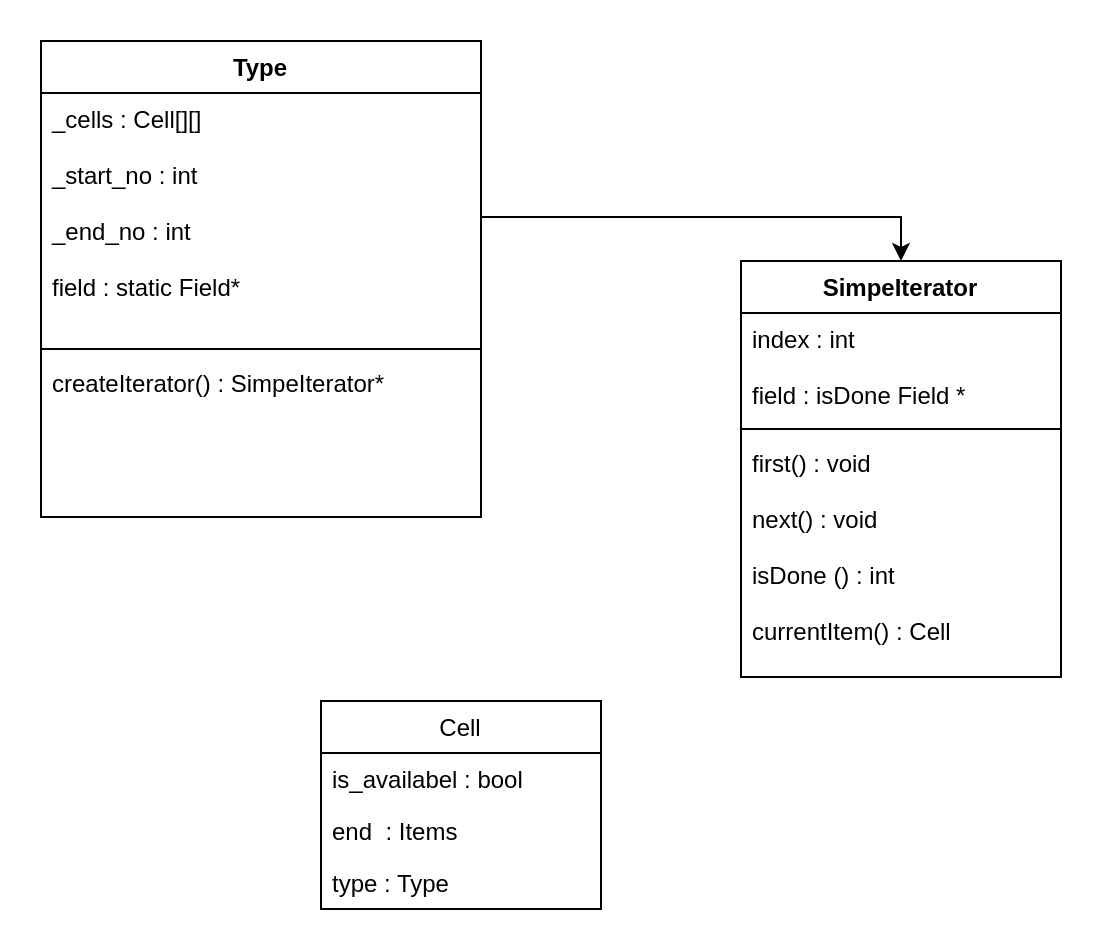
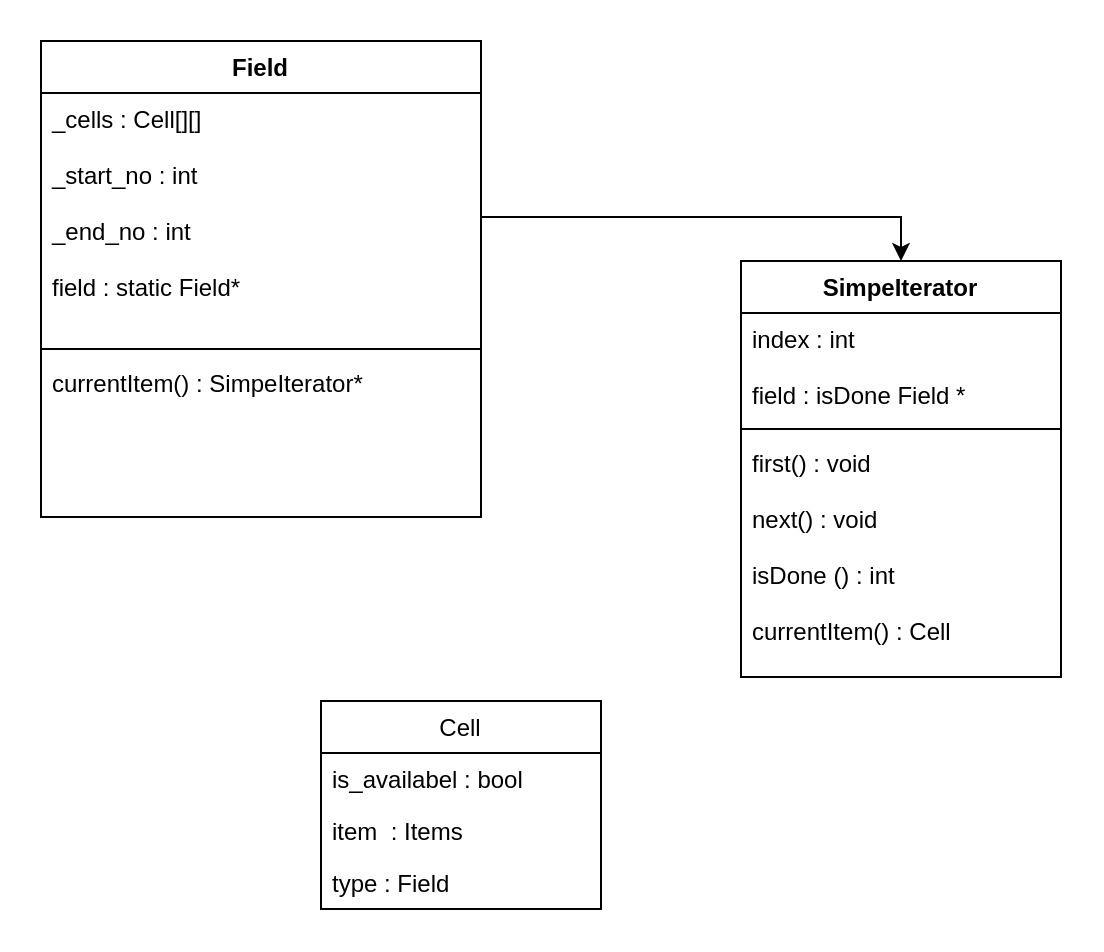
(260, 68) -> (260, 68)
(261, 384) -> (241, 384)
(403, 832) -> (407, 832)
(397, 884) -> (397, 884)
